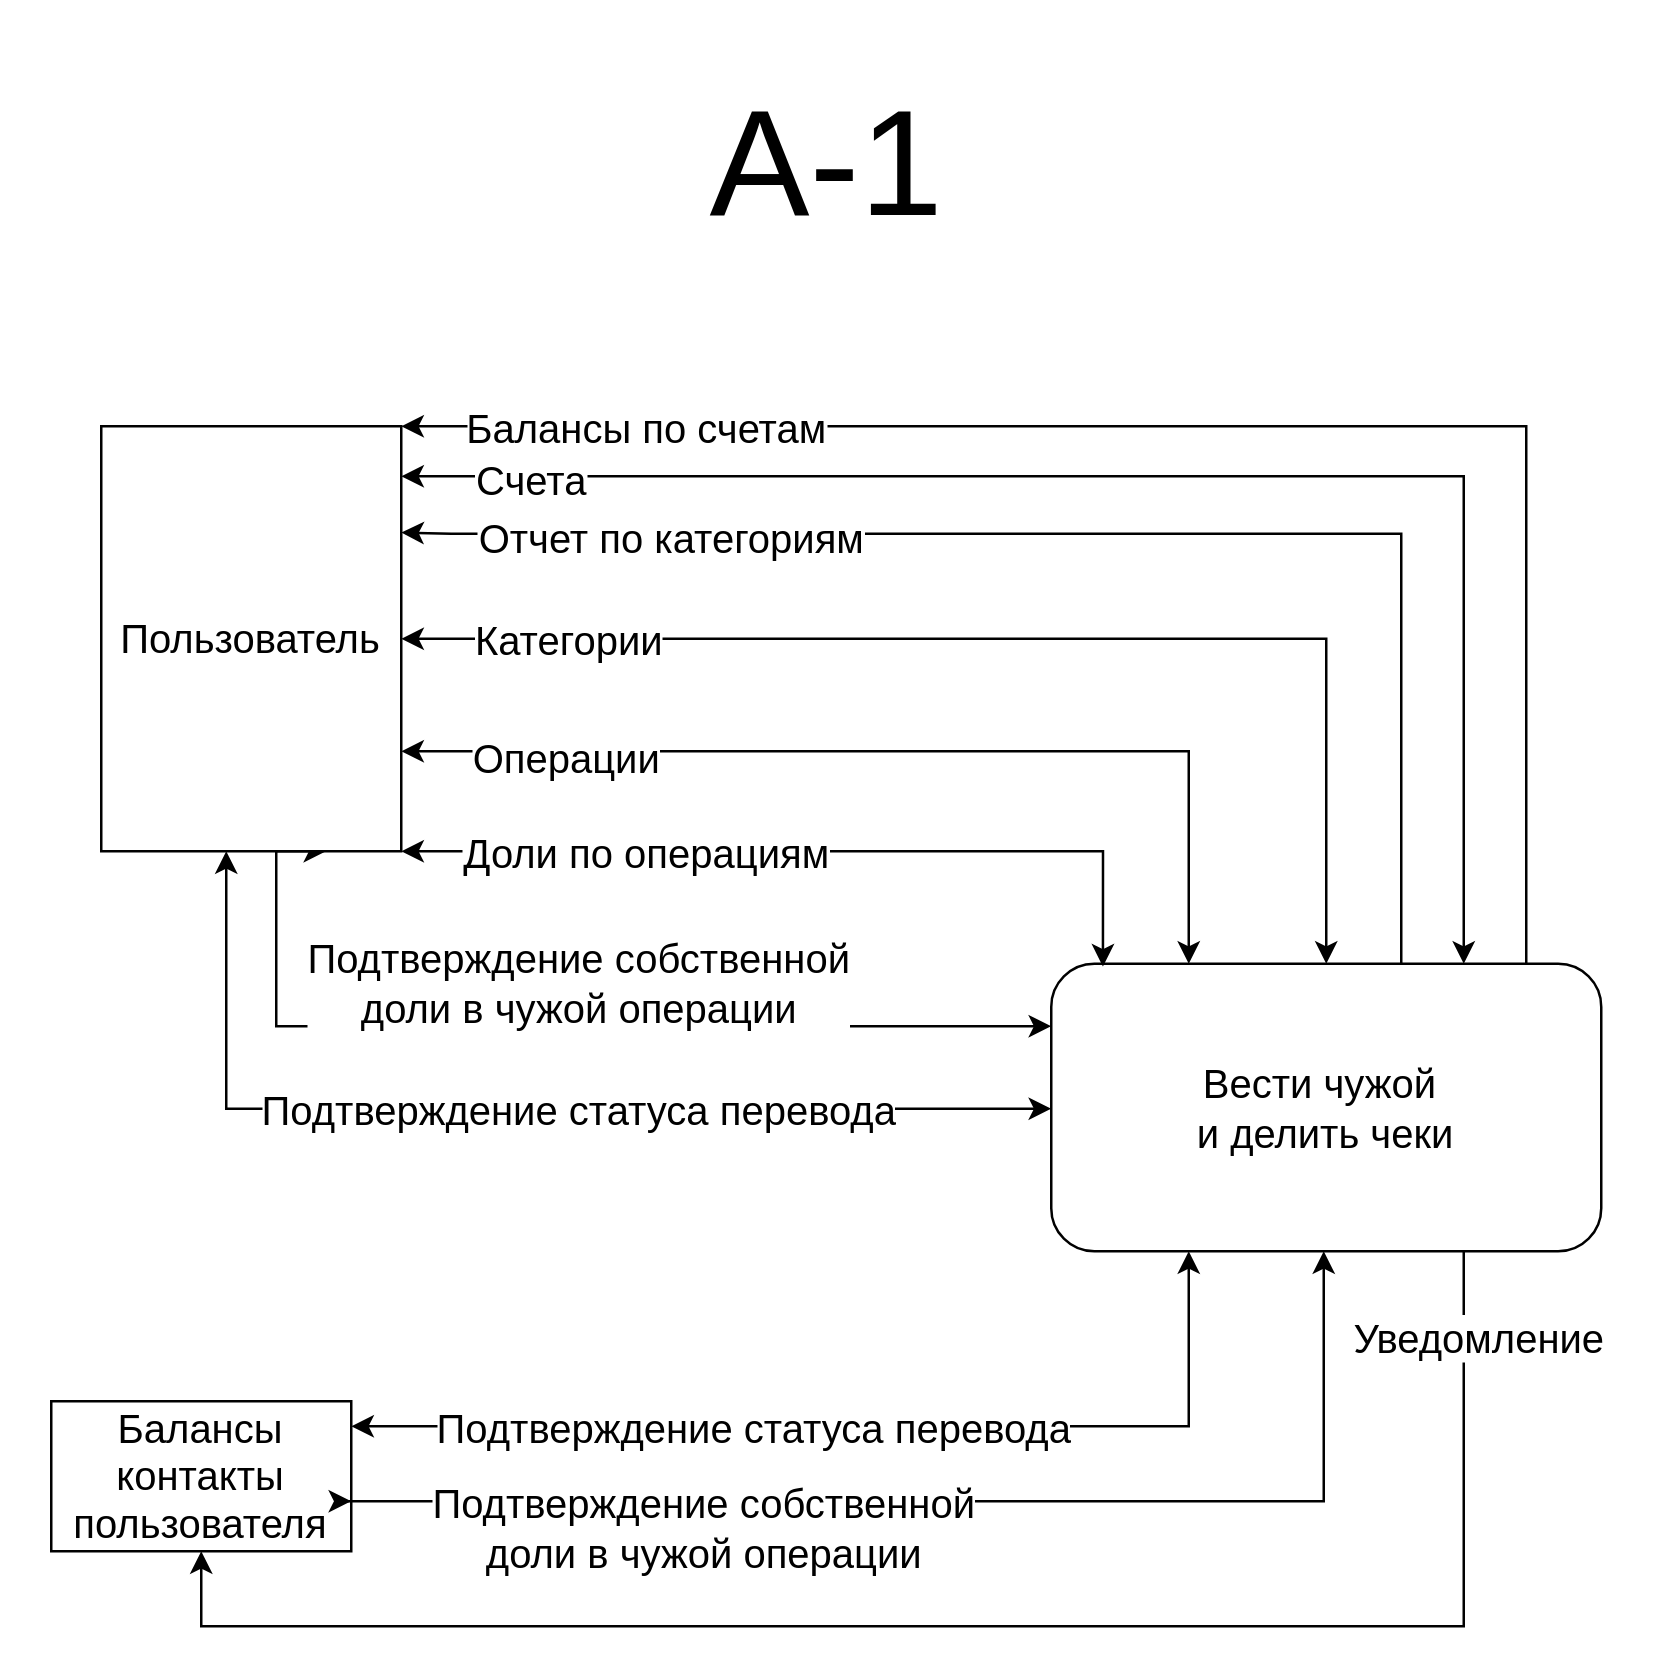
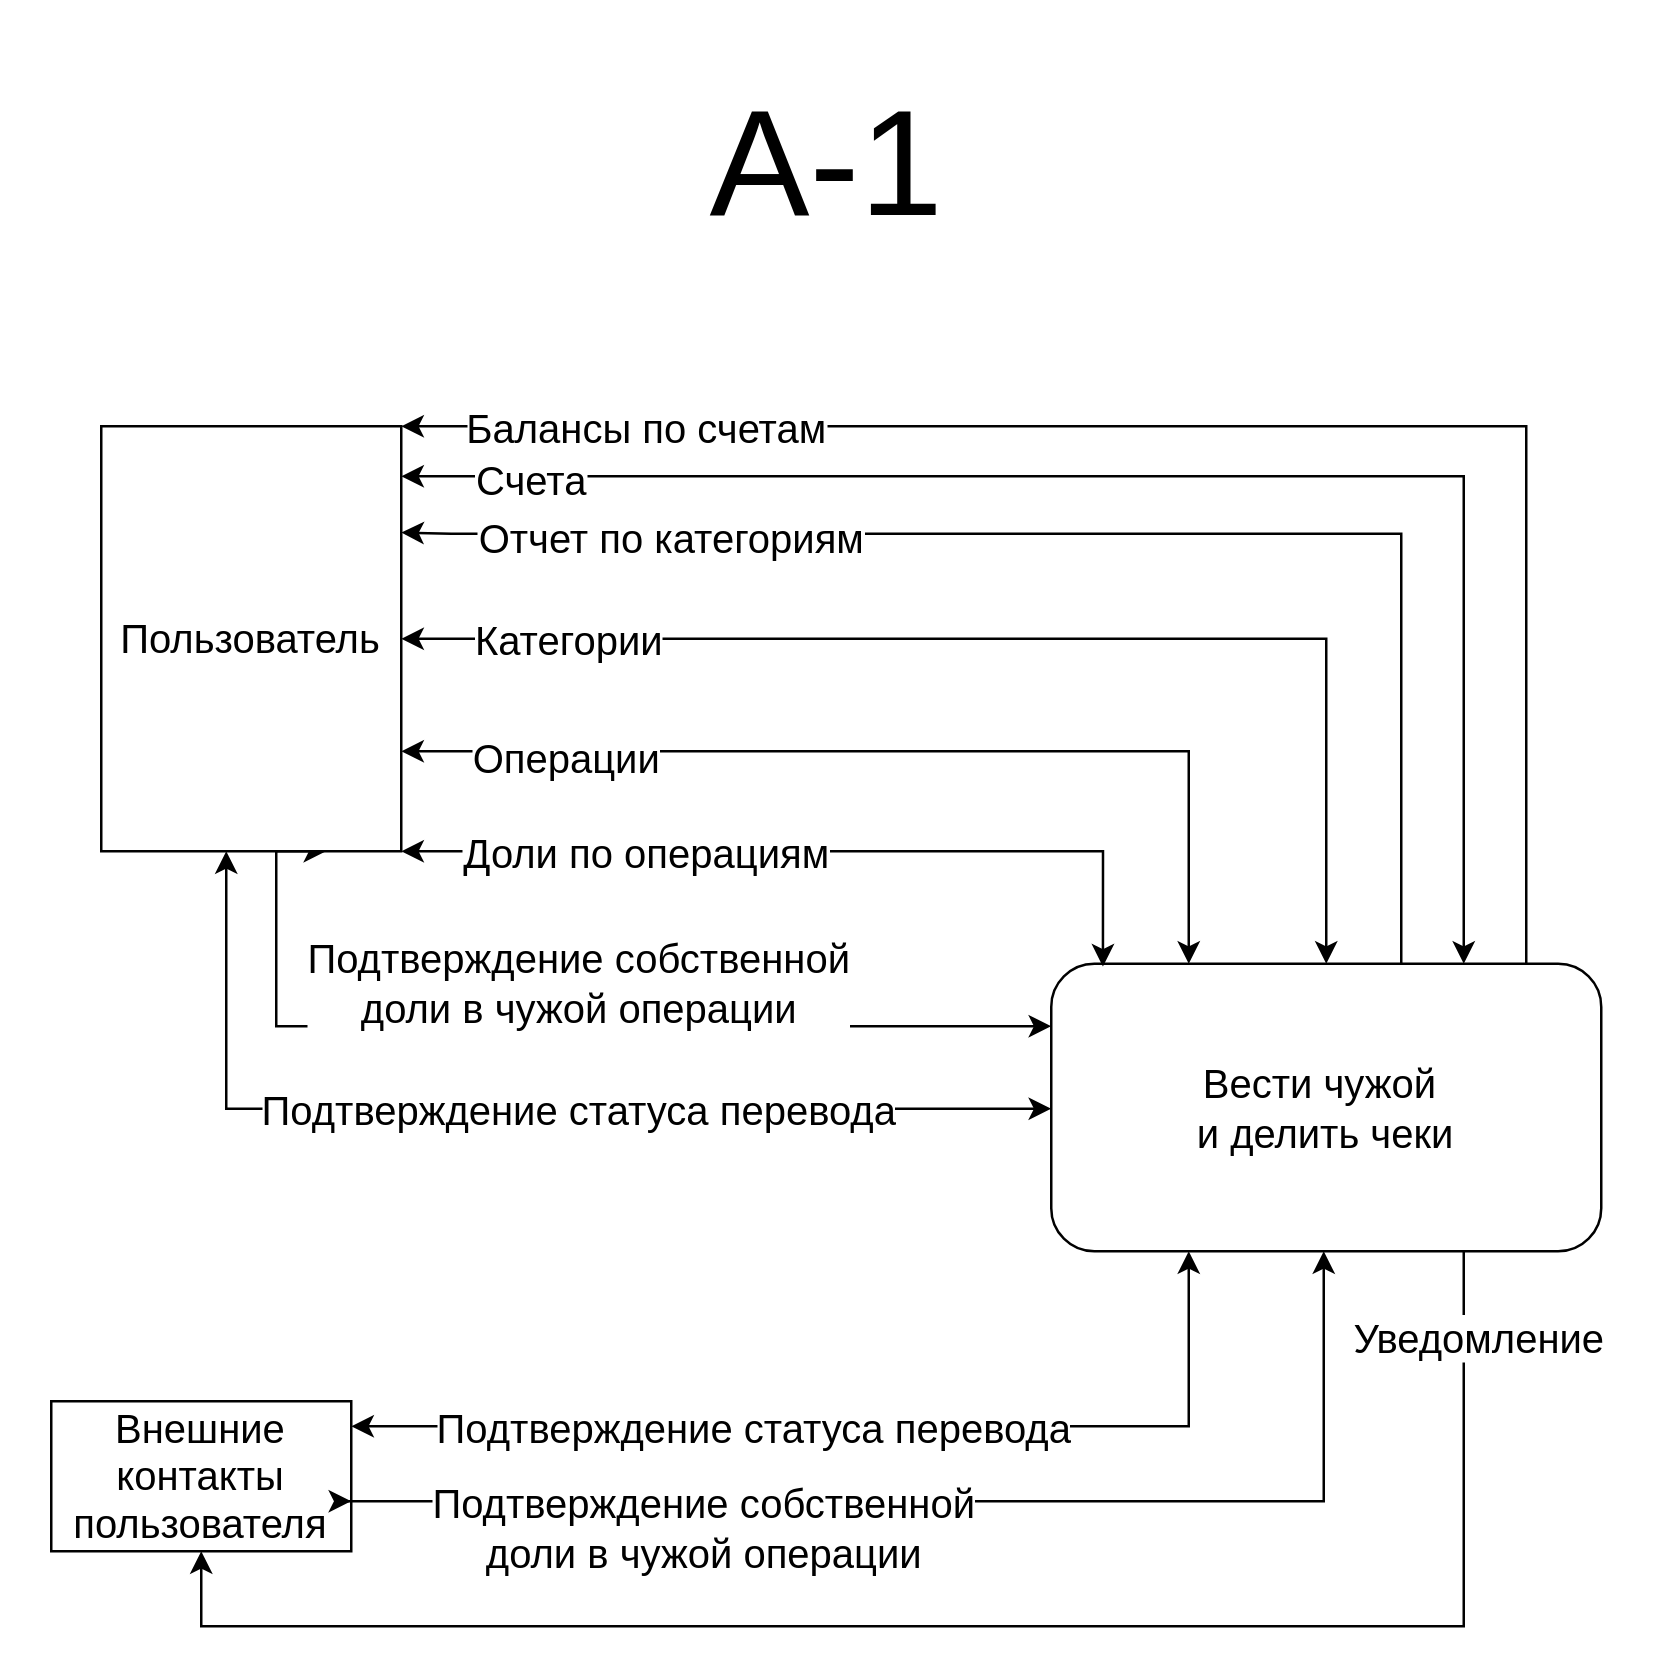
(201, 1476) -> (201, 1476)
